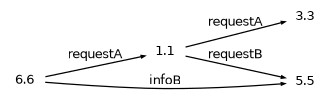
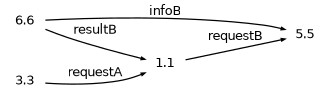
(233, 35) -> (94, 84)
(95, 55) -> (95, 31)
